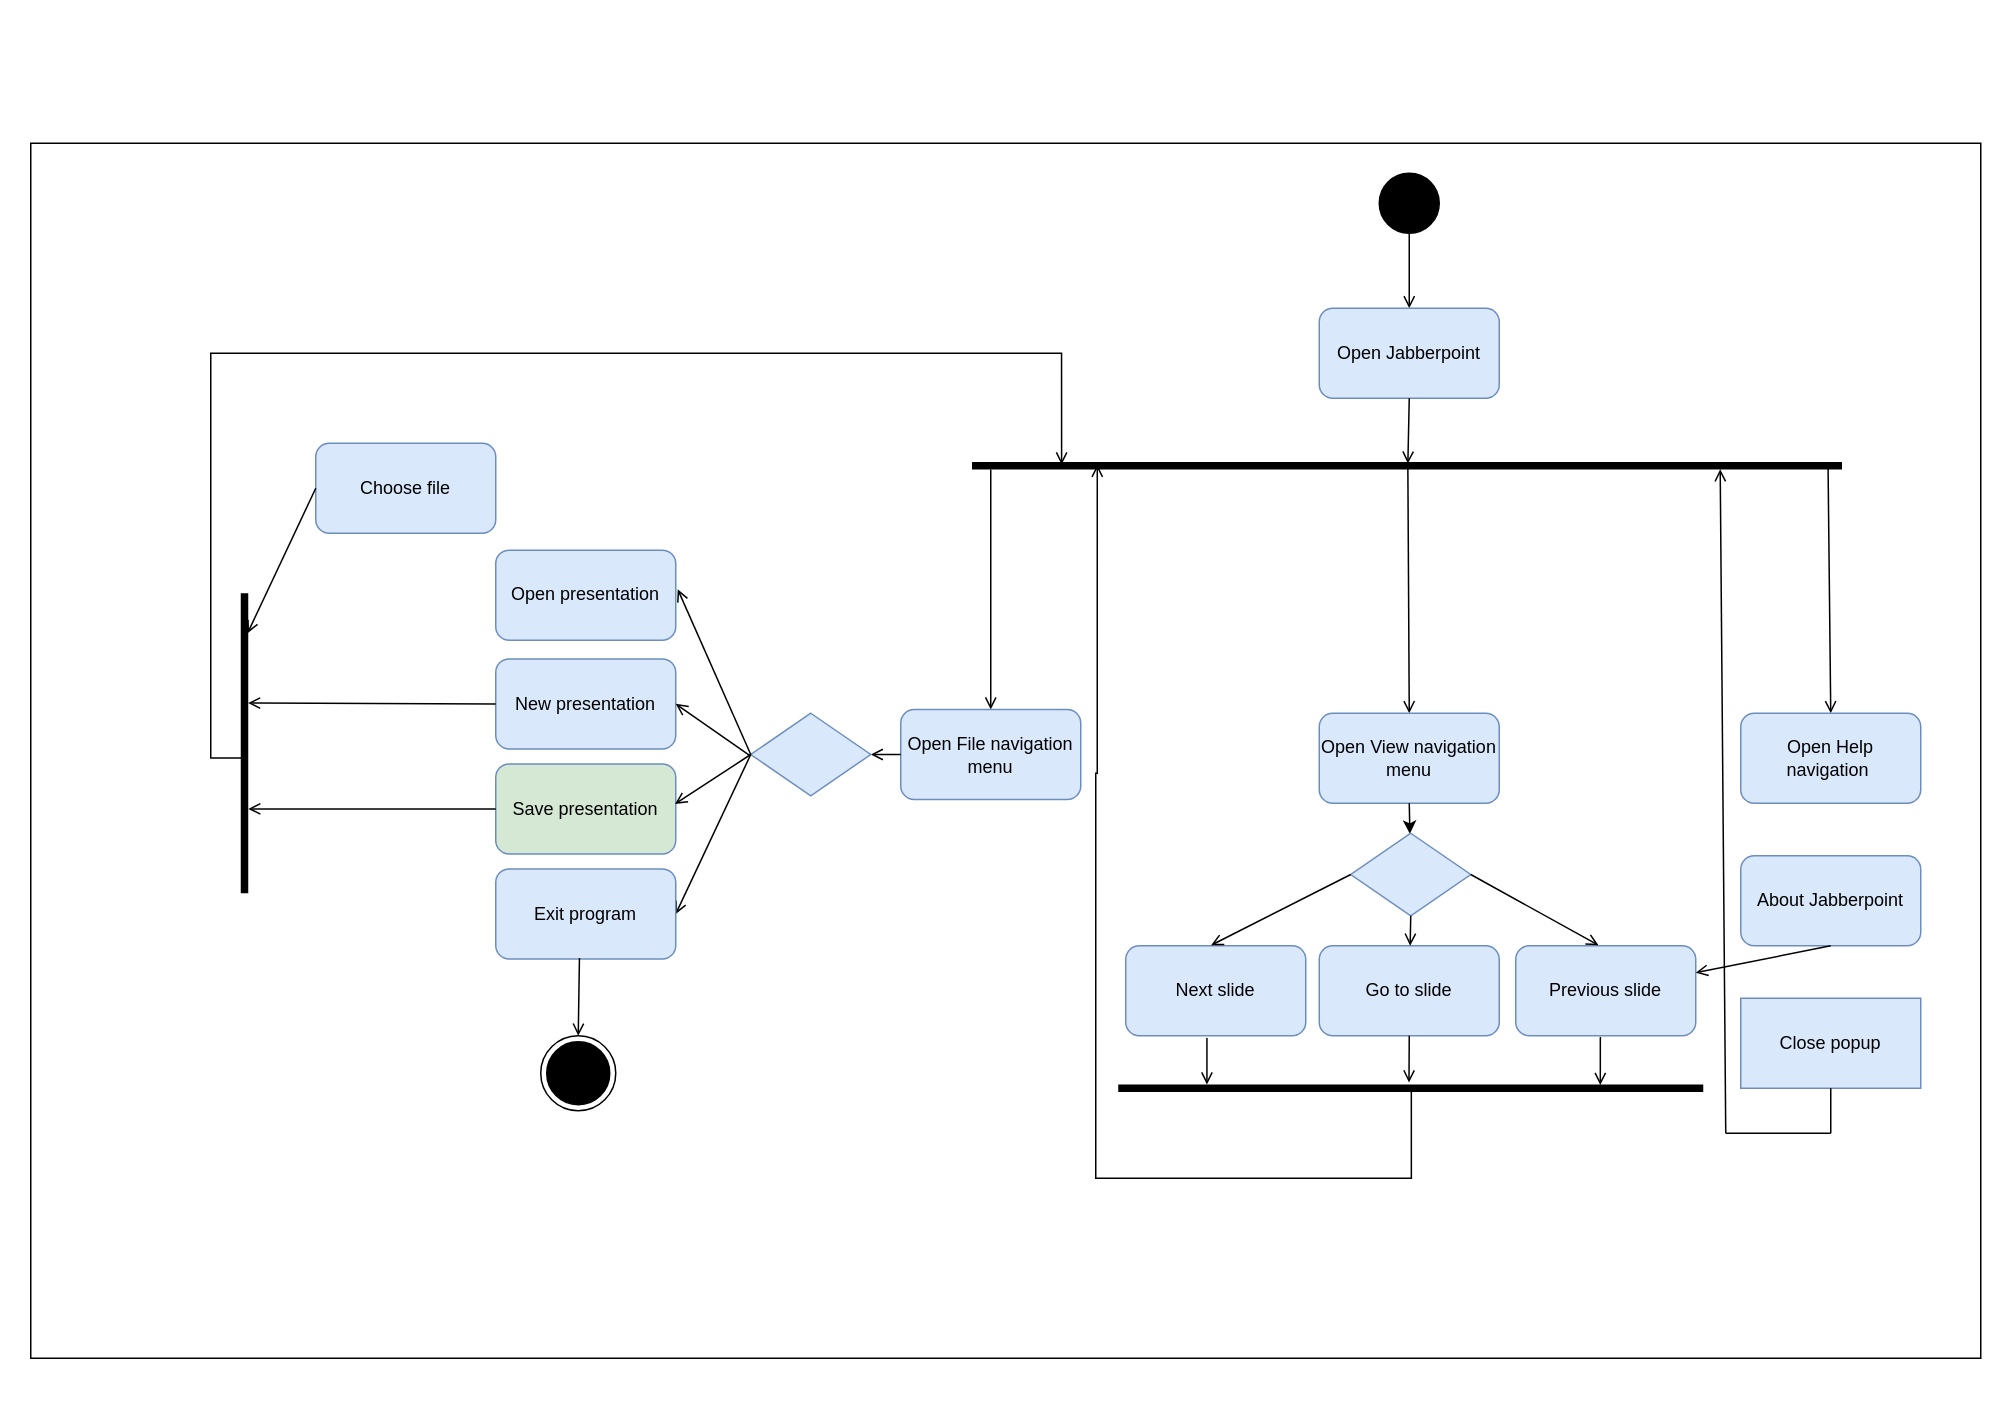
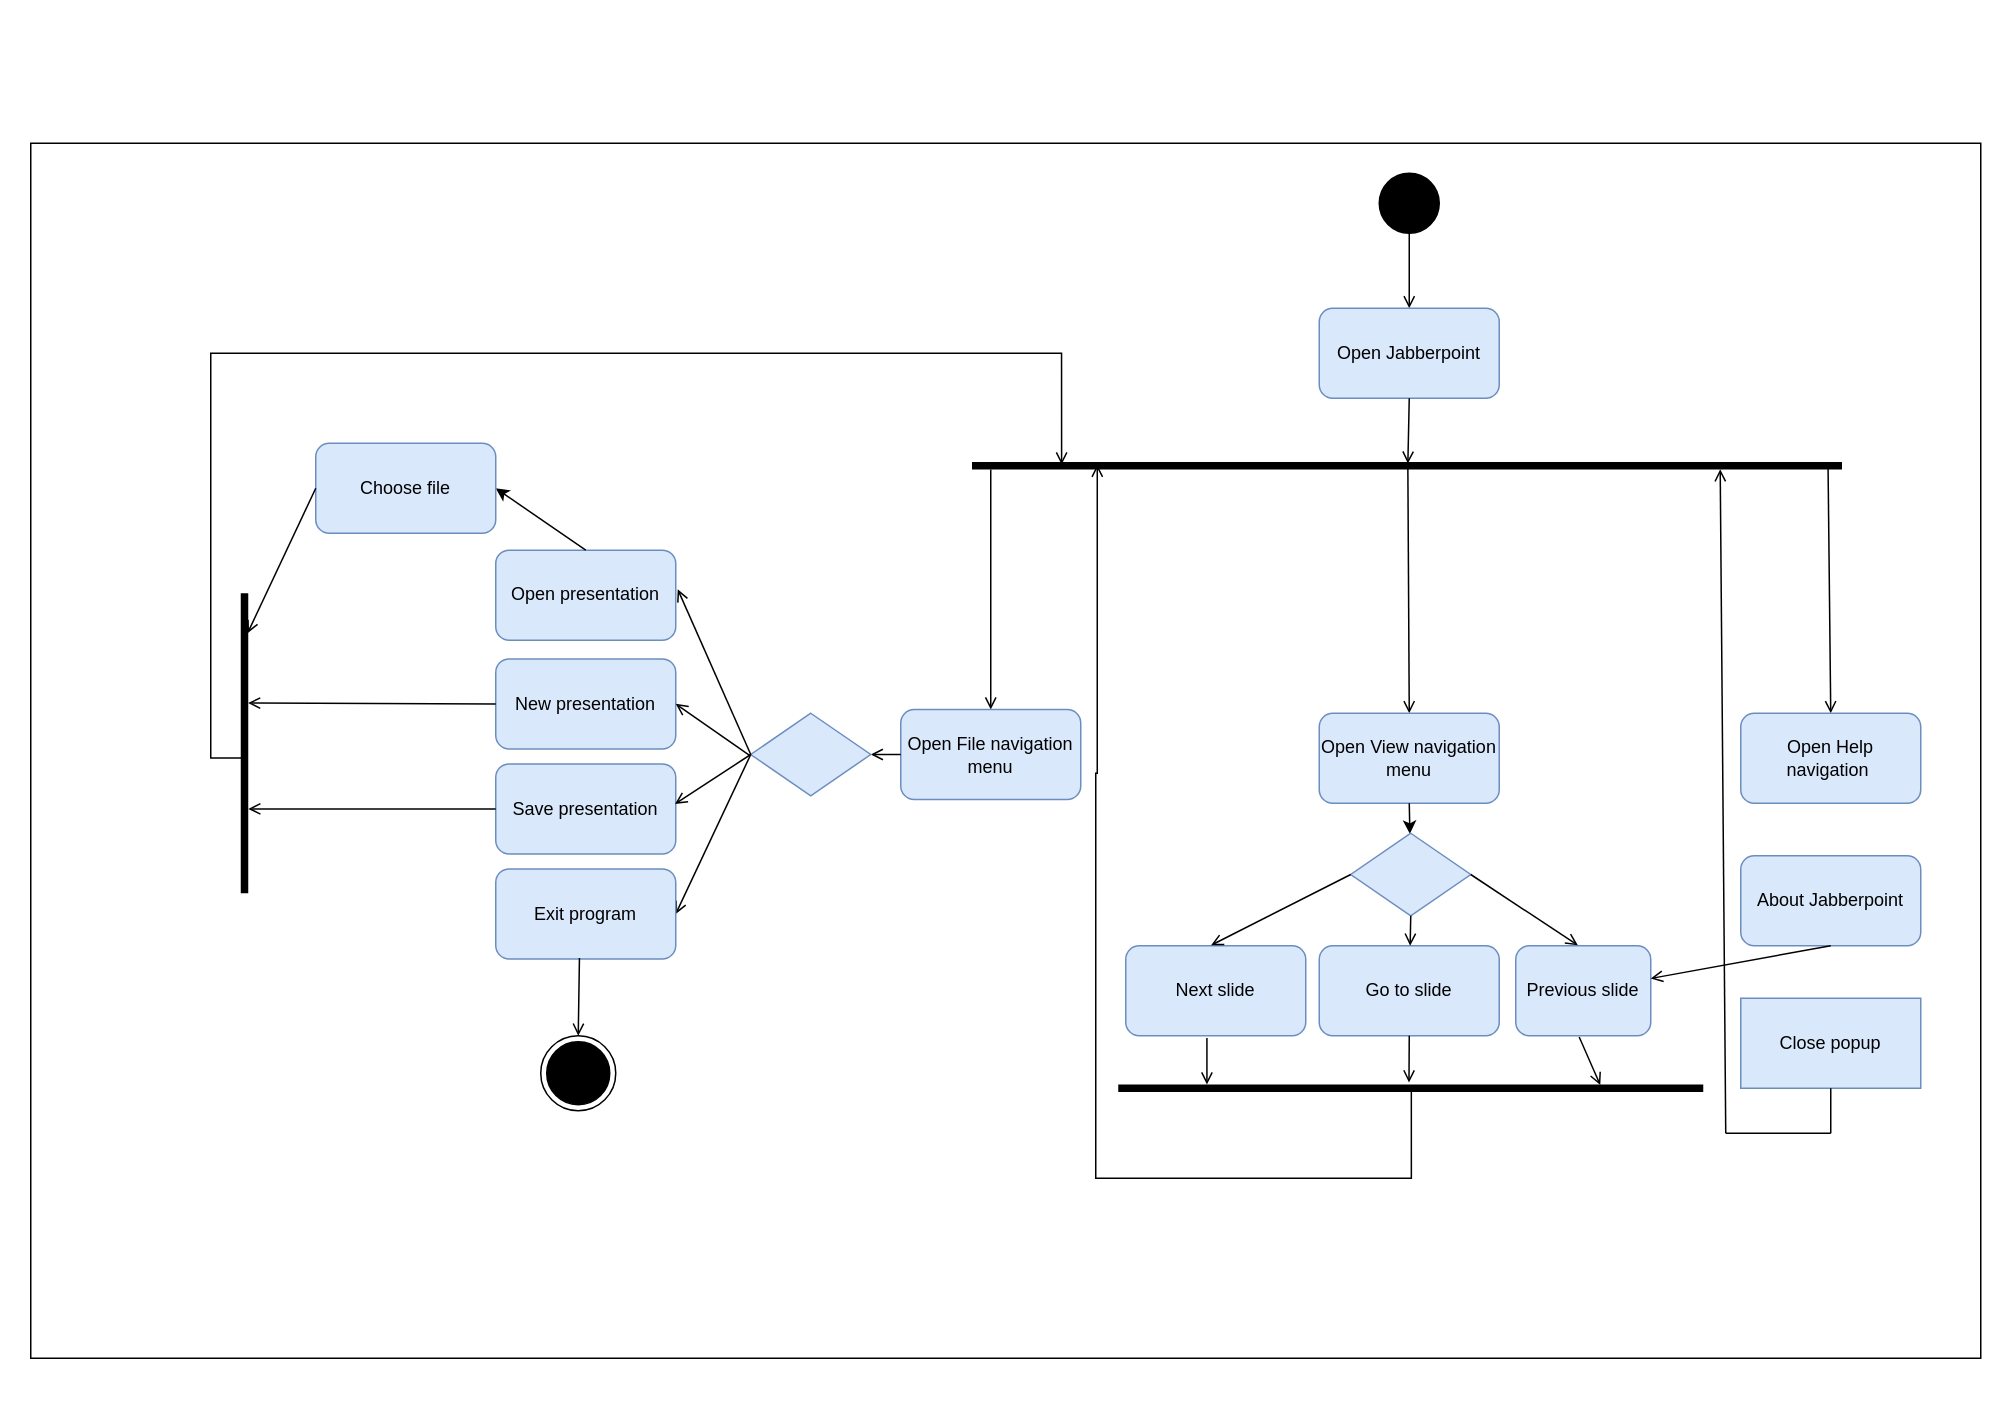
none -> (545, 522)
(586, 809) -> (586, 809)
(1606, 991) -> (1583, 991)
